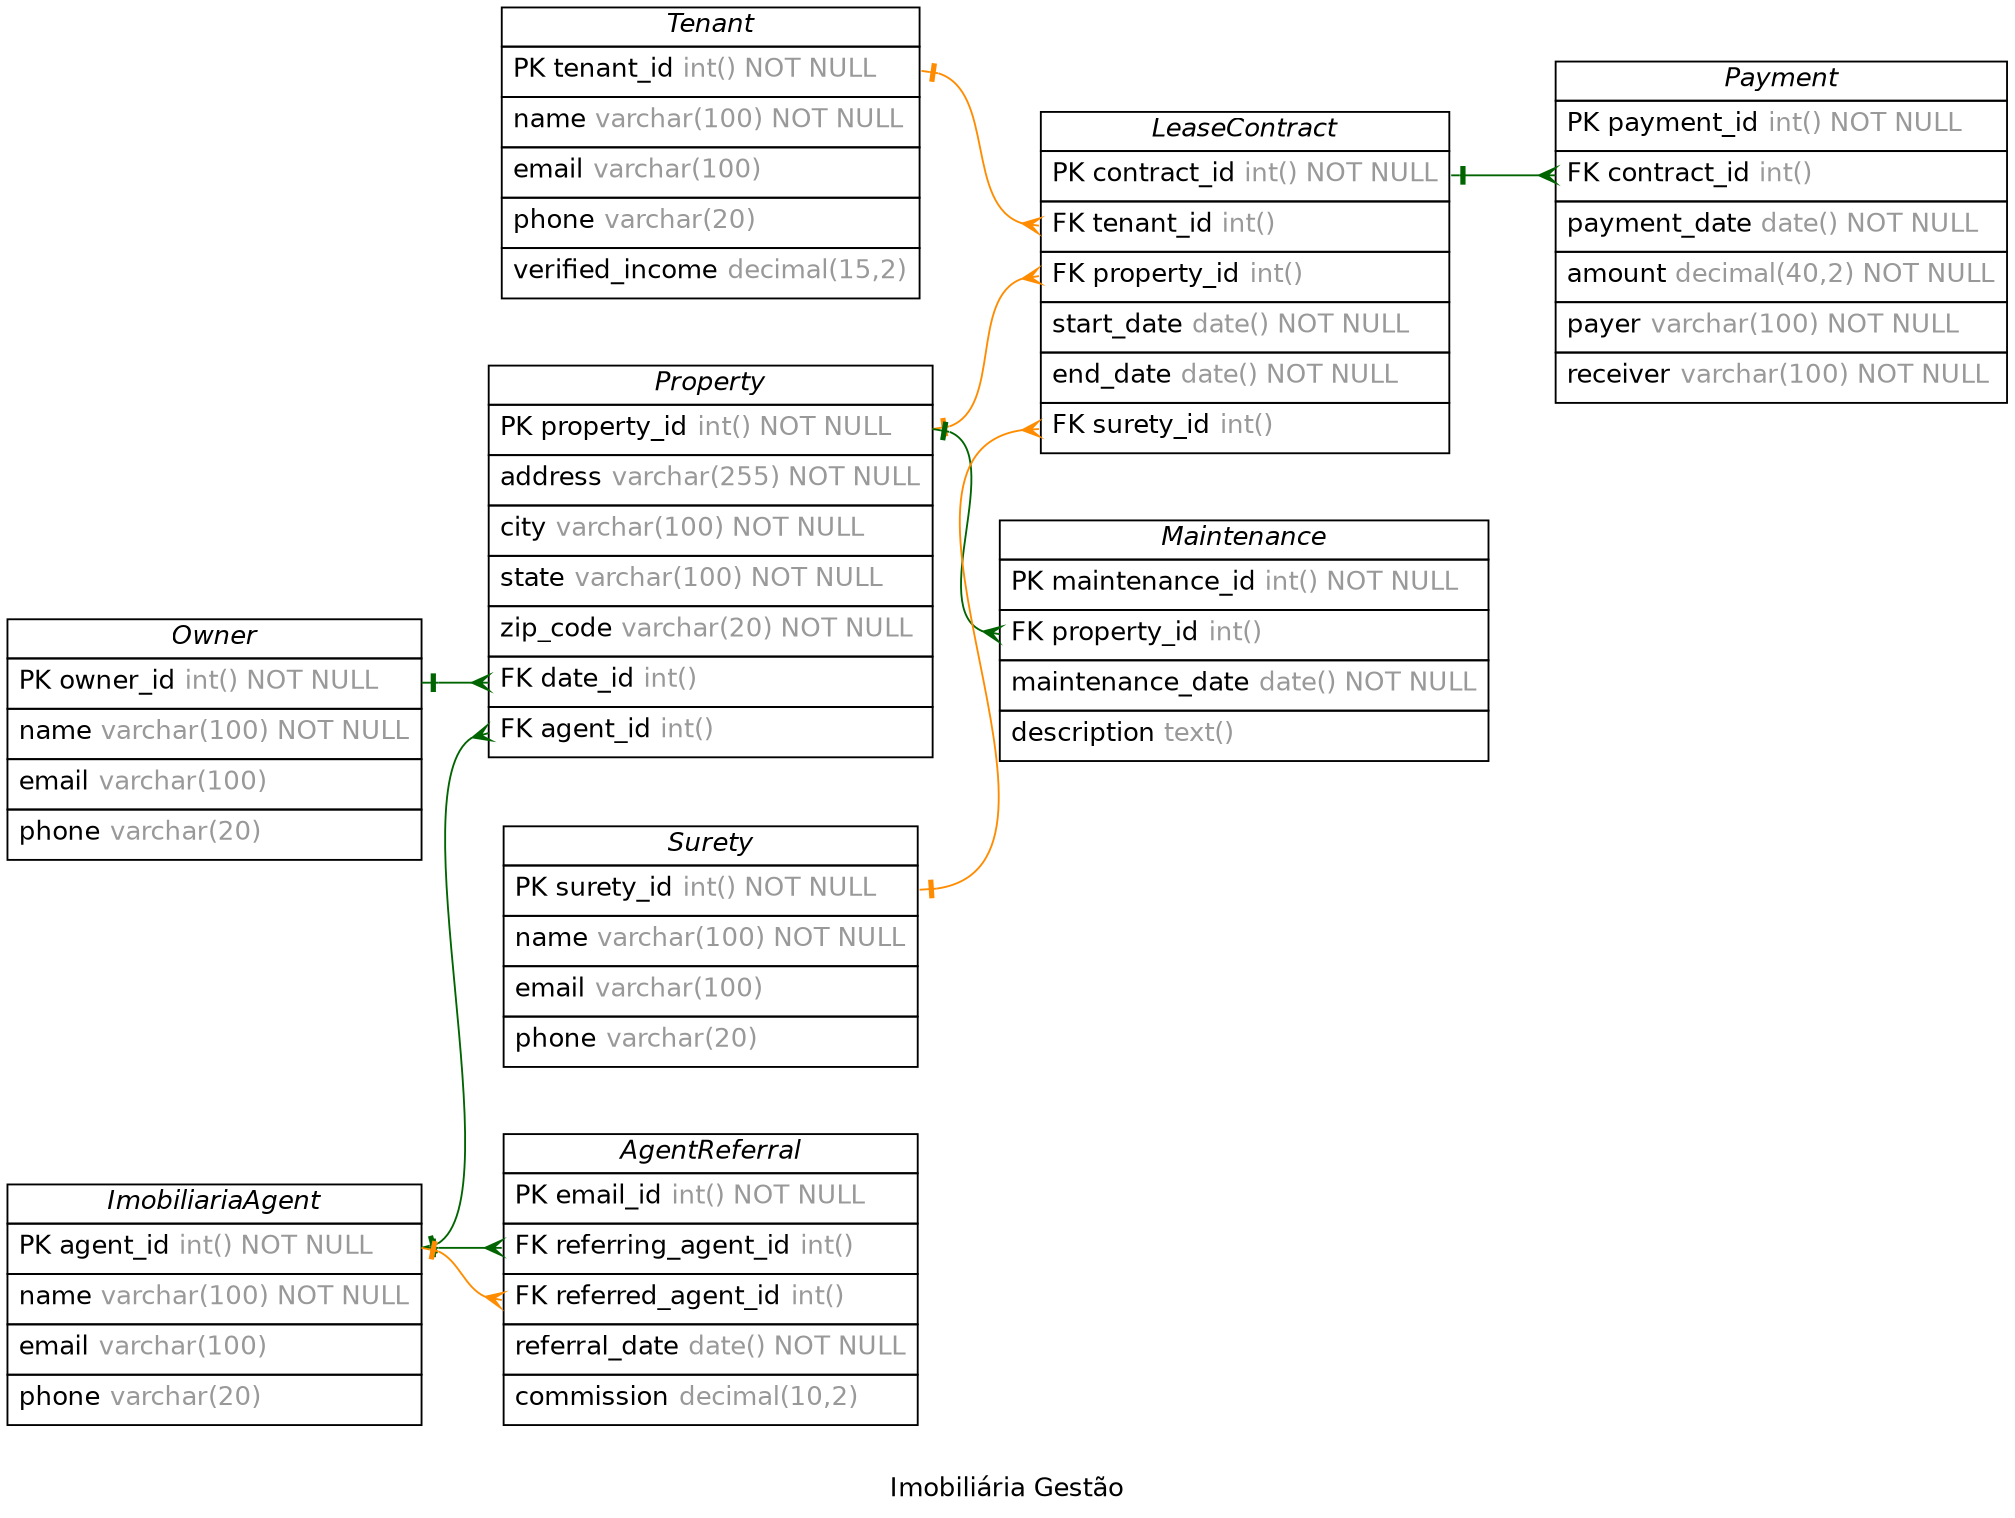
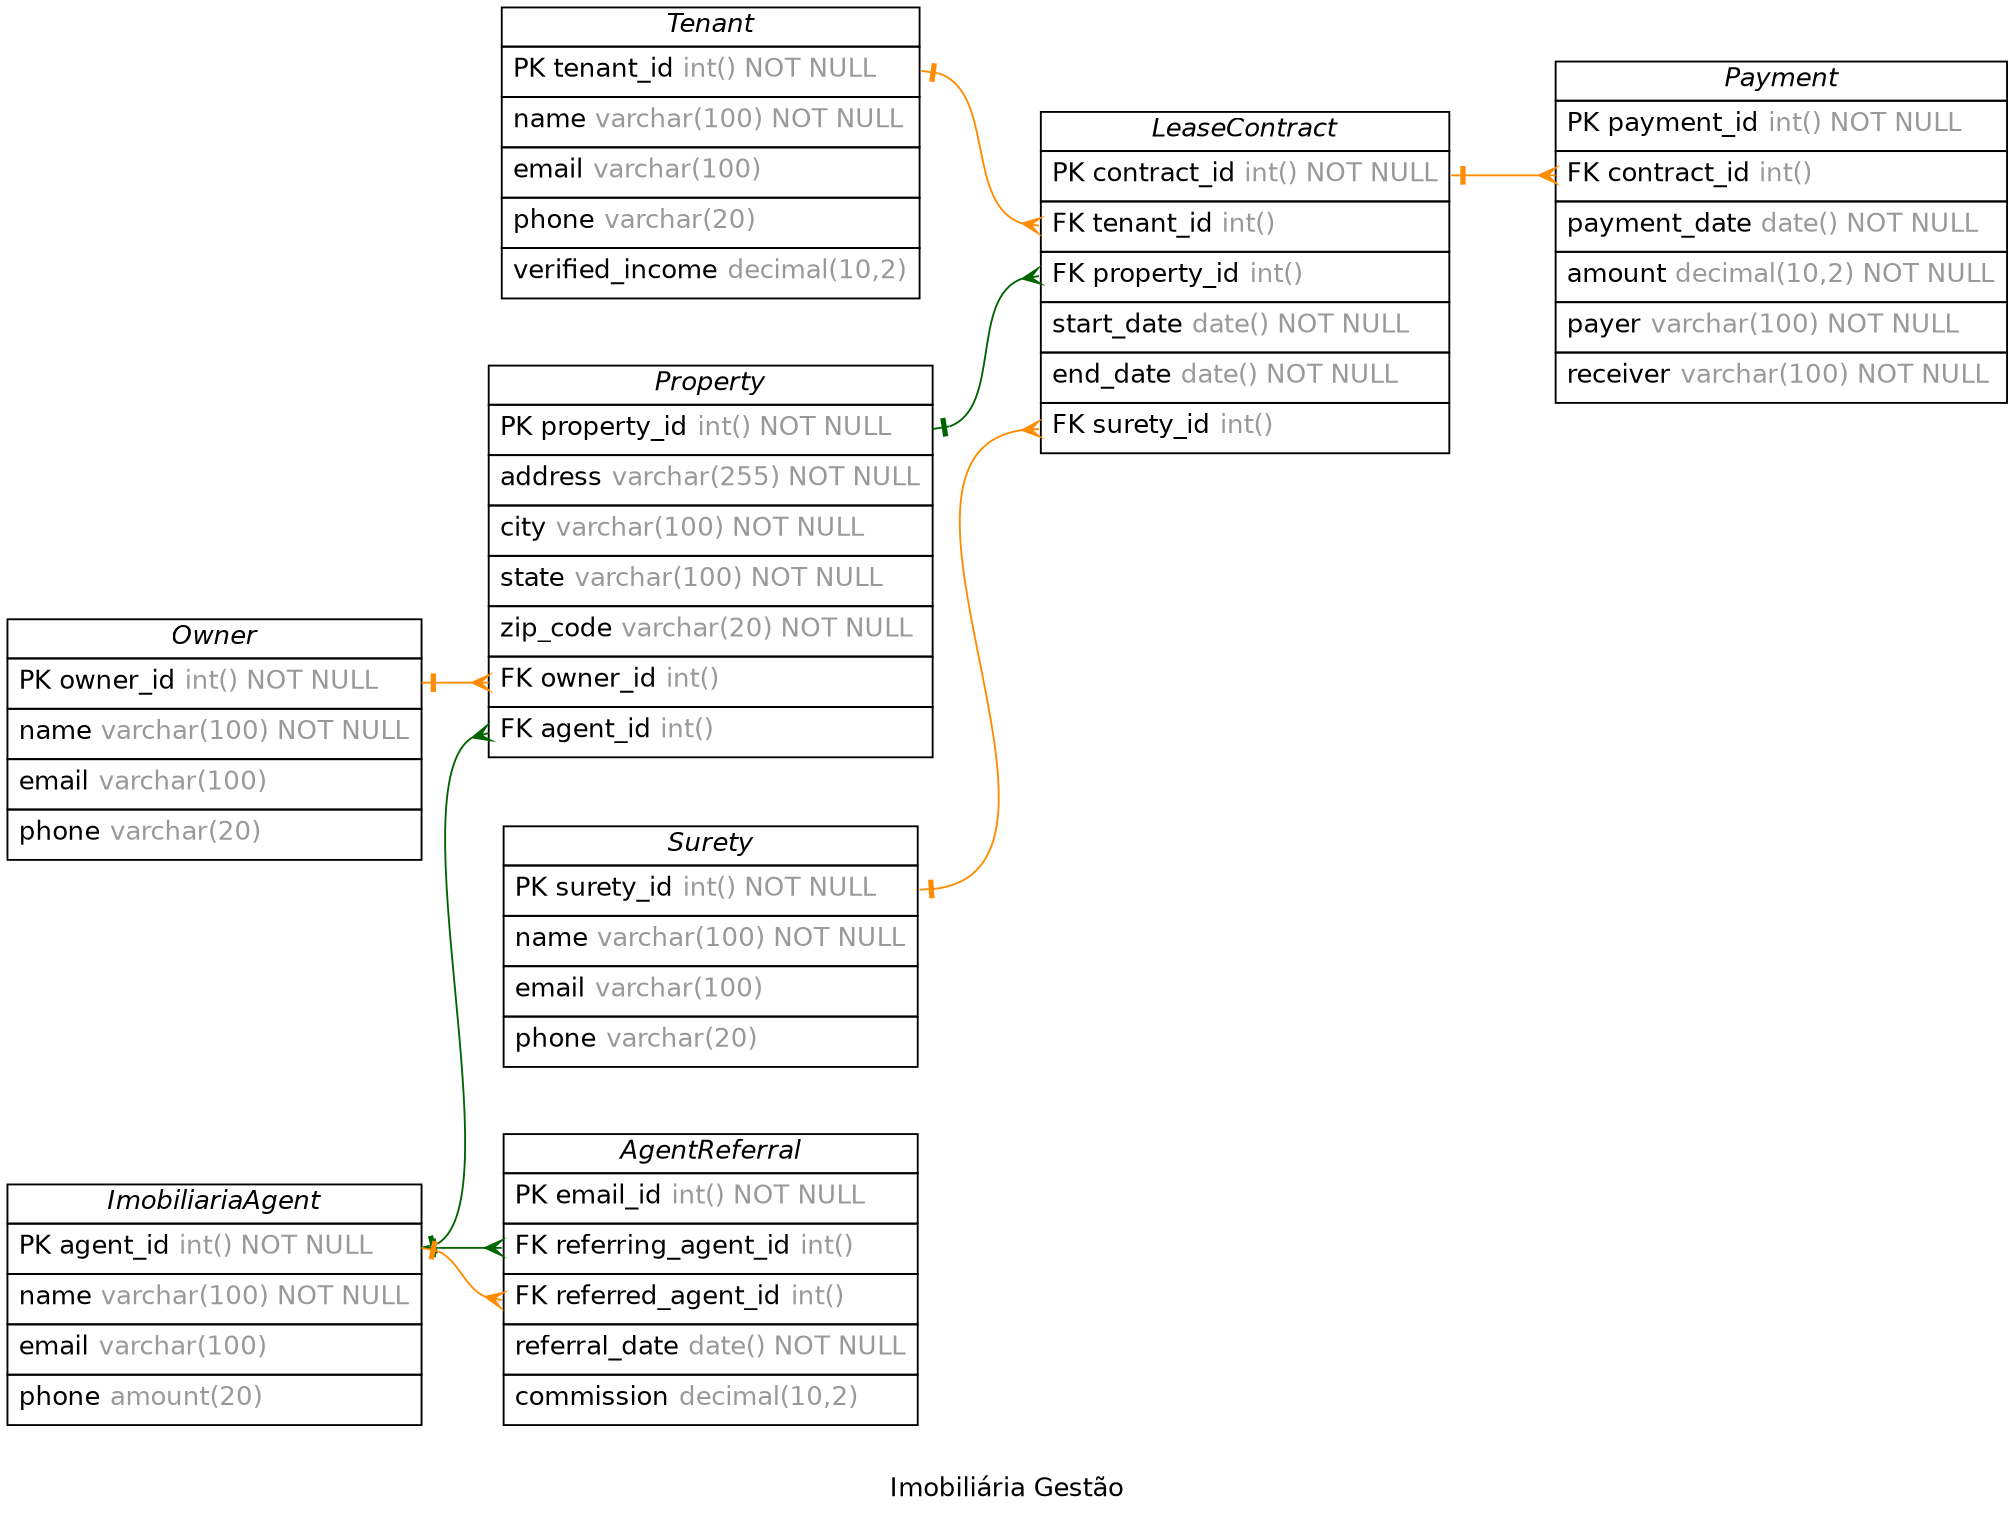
(1503, 175) -> (1503, 175)
(818, 270) -> (818, 270)
(1835, 274) -> (1835, 274)
(986, 353) -> (986, 353)
(1244, 640) -> none
(572, 679) -> (583, 679)
(455, 683) -> (455, 683)
(187, 1397) -> (187, 1397)
